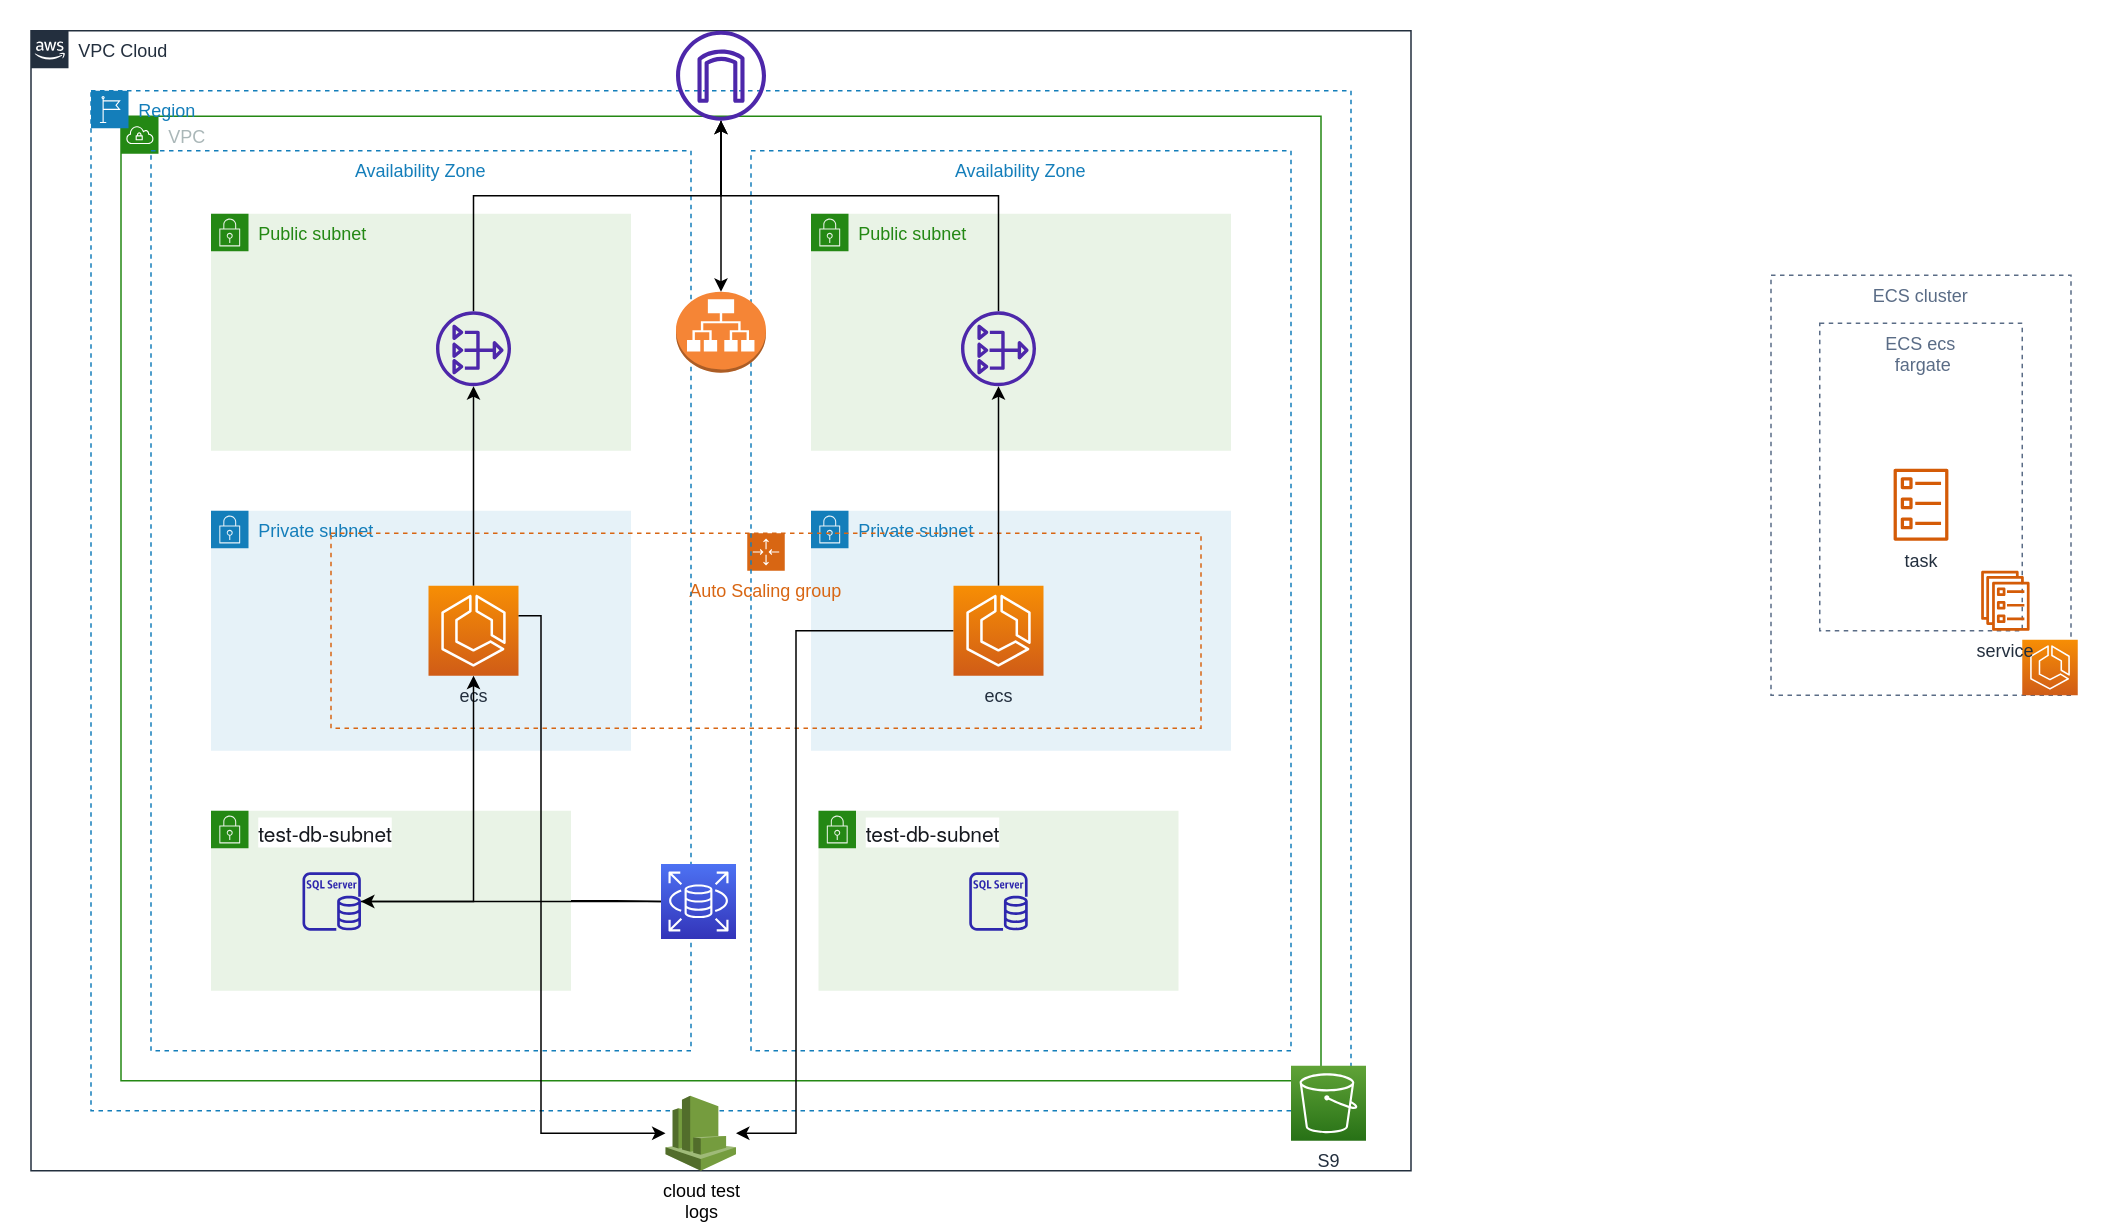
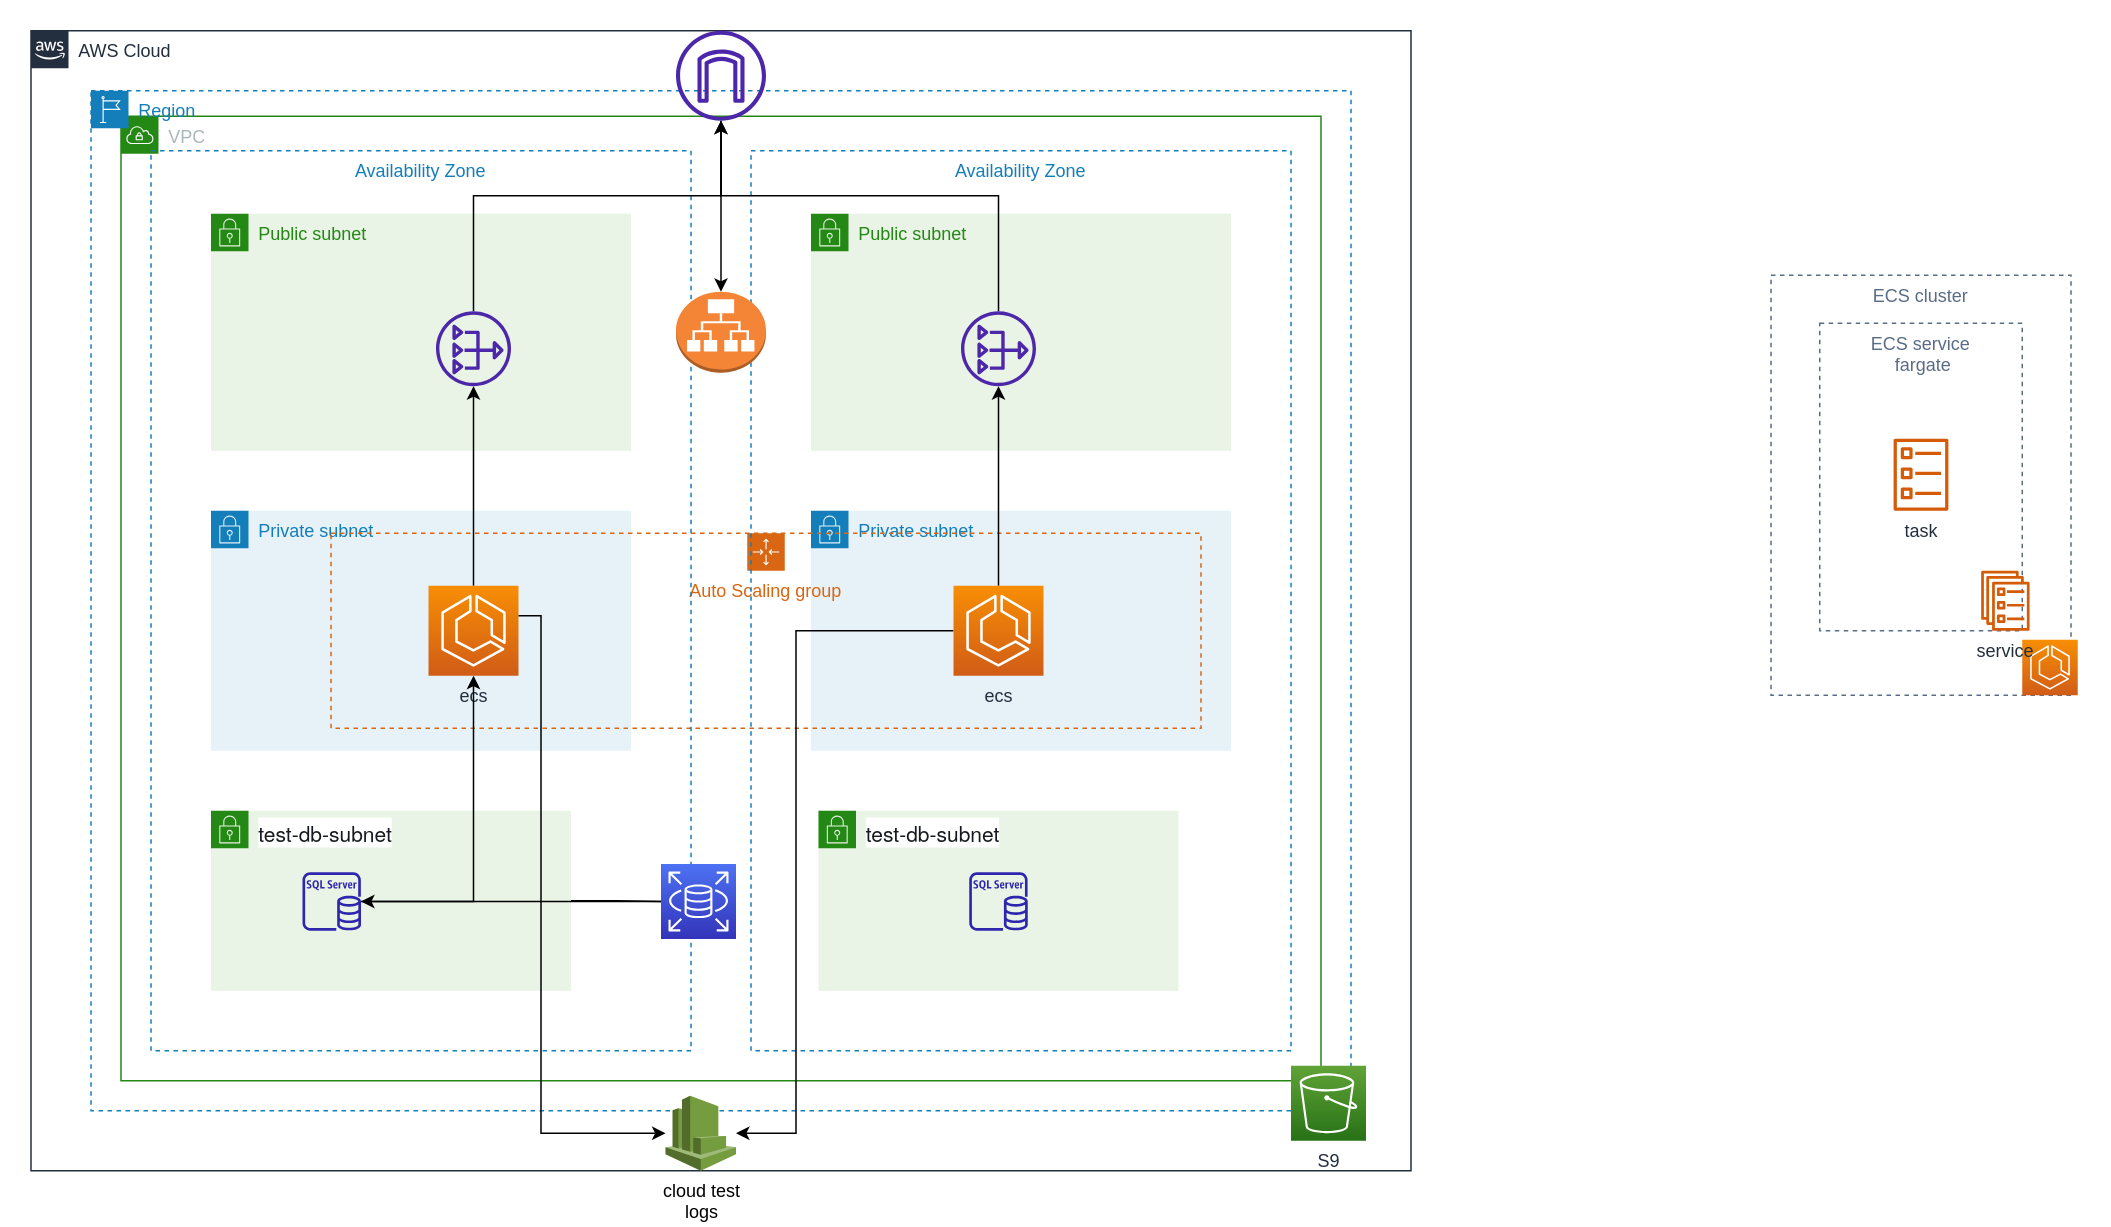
(119, 52) -> (119, 52)
(1920, 344) -> (1920, 344)
(1921, 505) -> (1921, 475)
